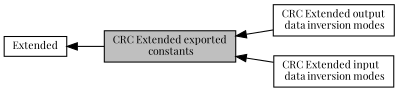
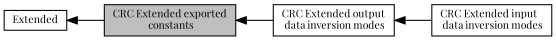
(260, 60) -> (418, 20)
